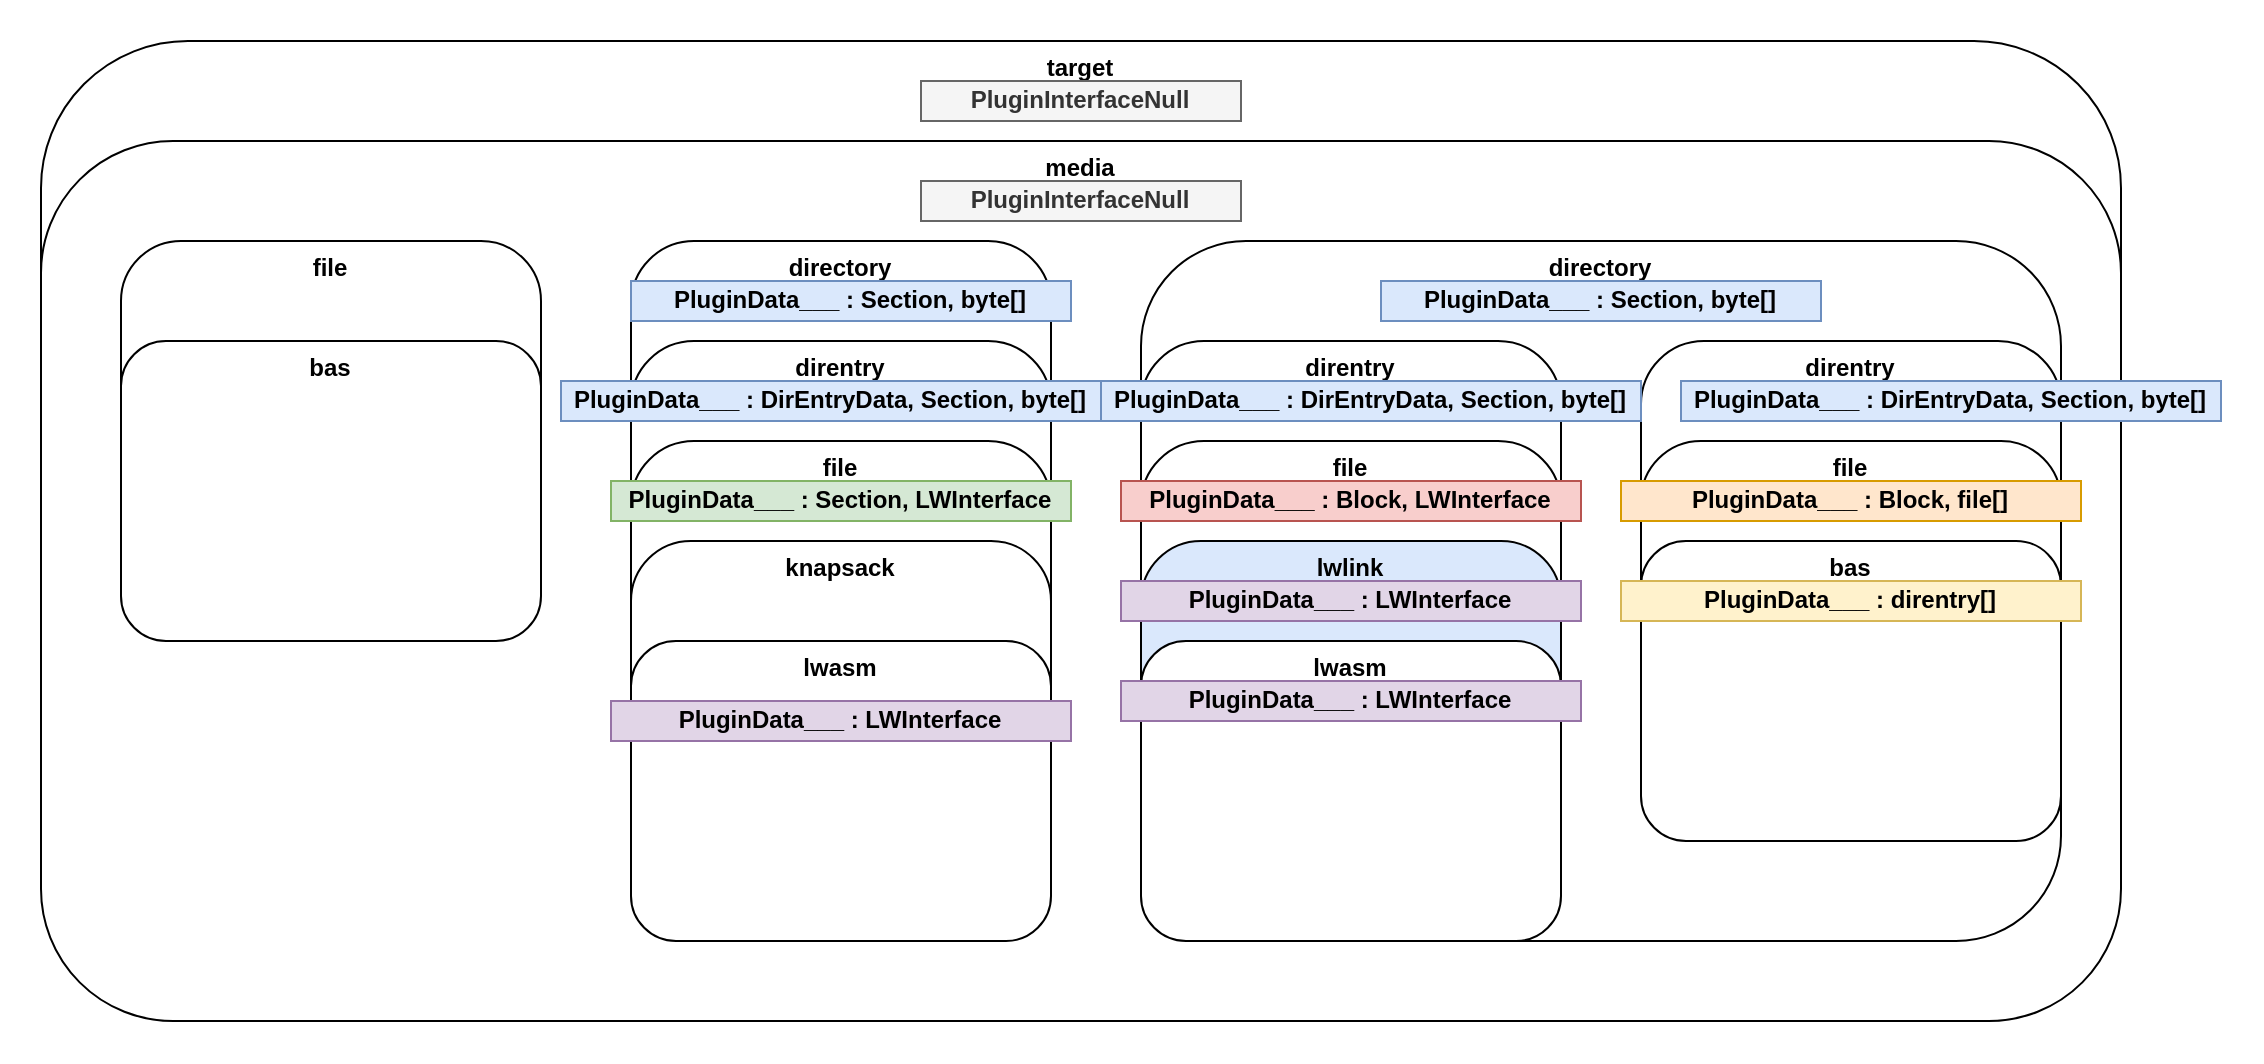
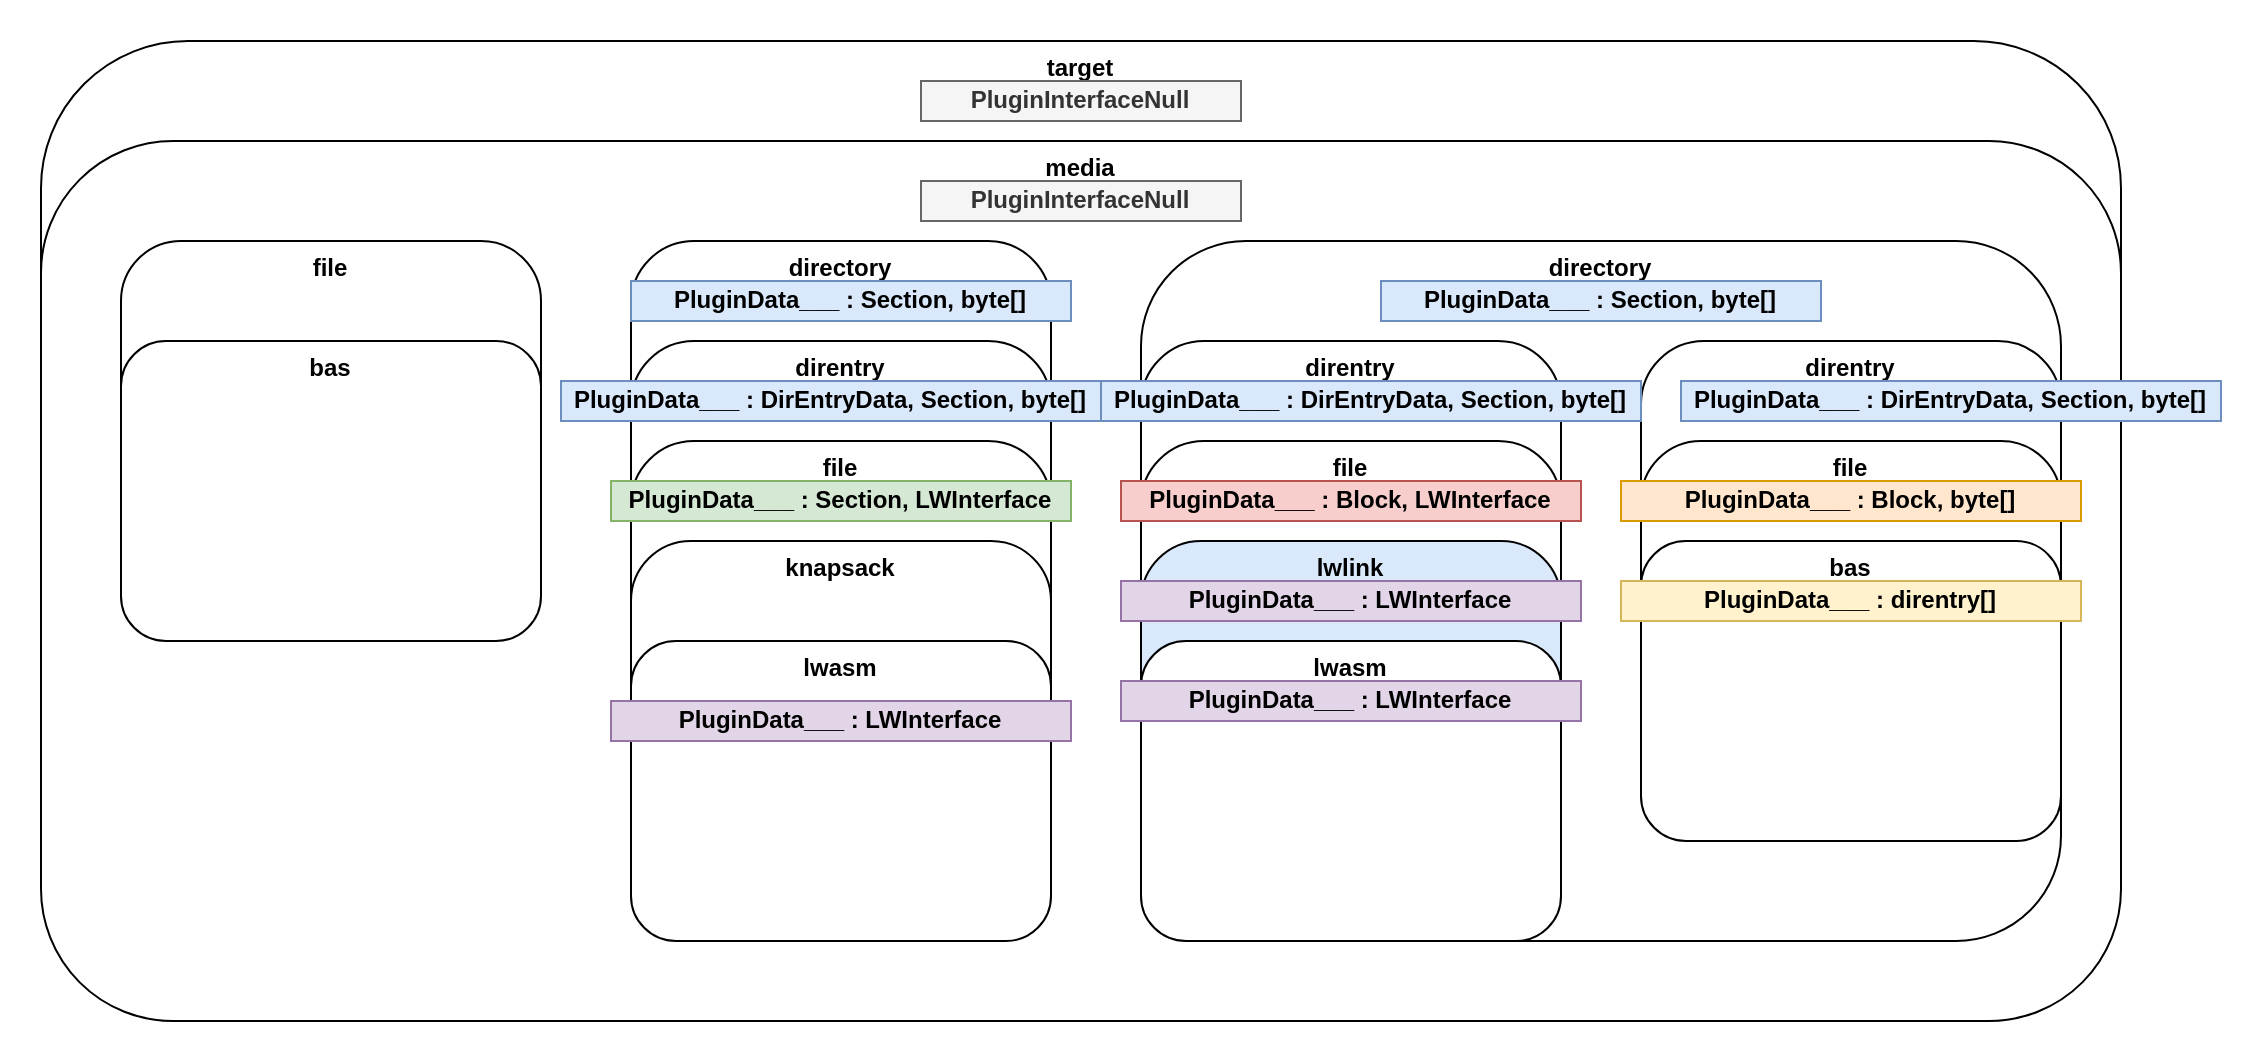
(1851, 501) -> (1851, 501)
